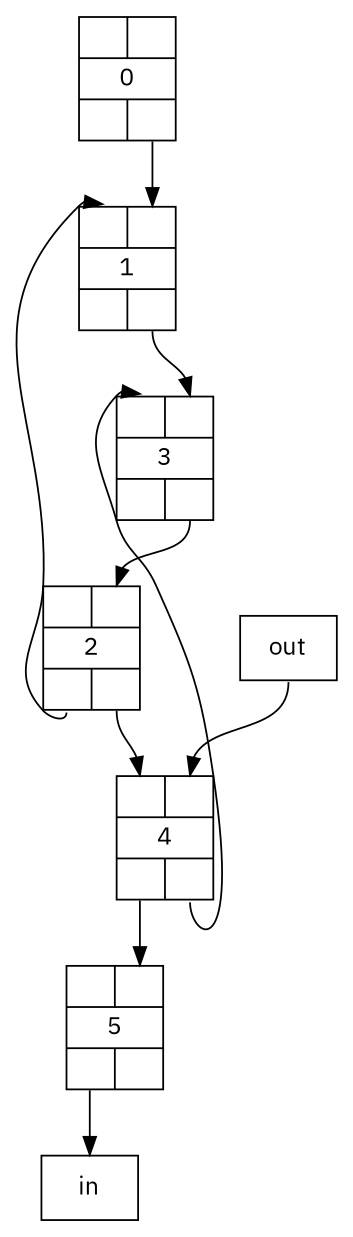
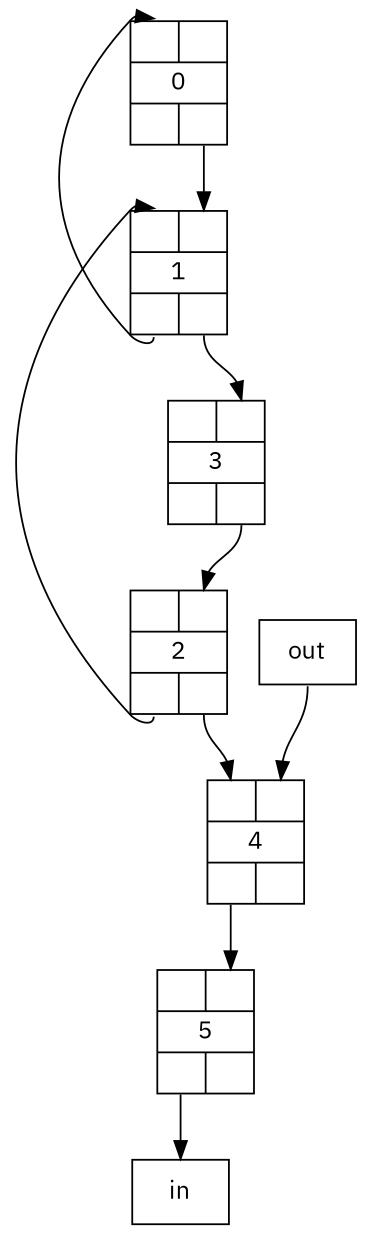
none -> (60, 189)
(190, 667) -> none
